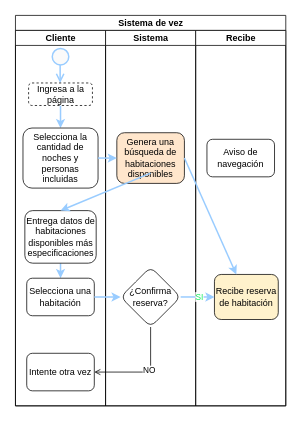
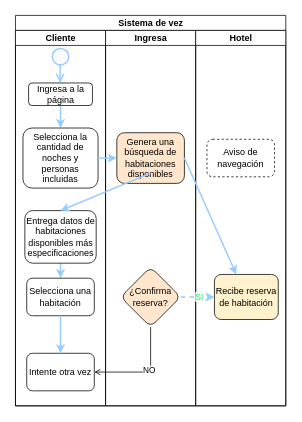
(151, 38) -> (151, 38)
(241, 38) -> (241, 38)
(60, 94) -> (60, 94)
(240, 158) -> (240, 158)
(107, 297) -> (60, 331)
(150, 297) -> (150, 297)
(197, 297) -> (197, 297)
